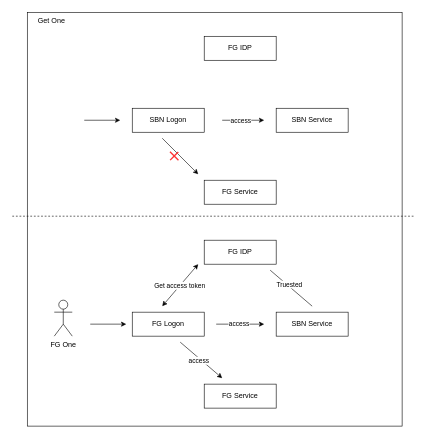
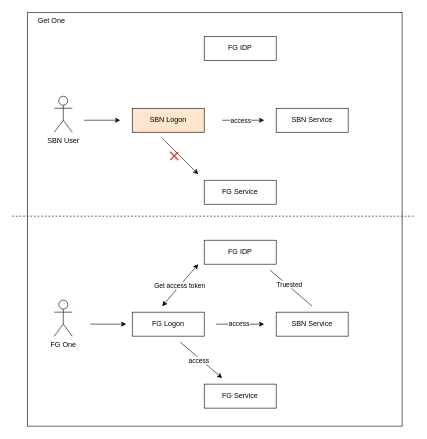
none -> (63, 114)
(168, 120) -> (168, 120)
